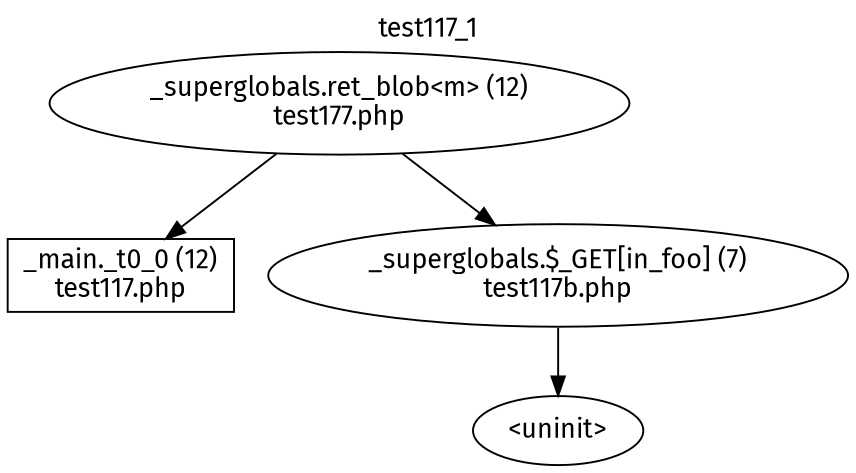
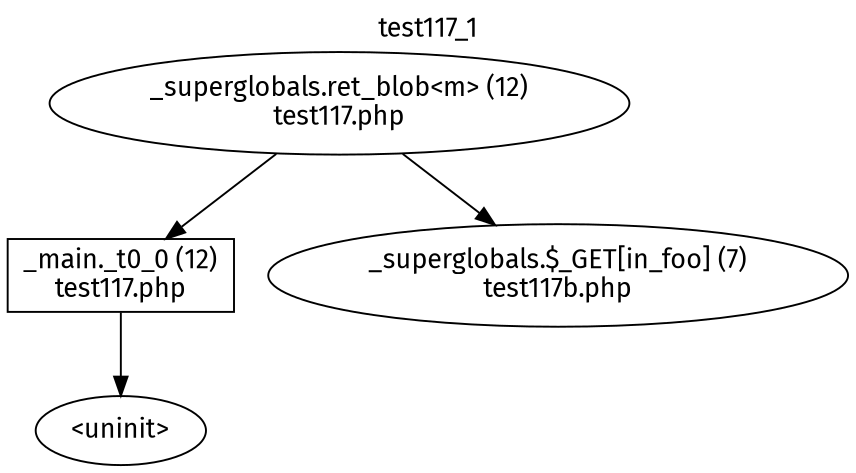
(339, 103) -> (339, 103)
(558, 352) -> (121, 345)
